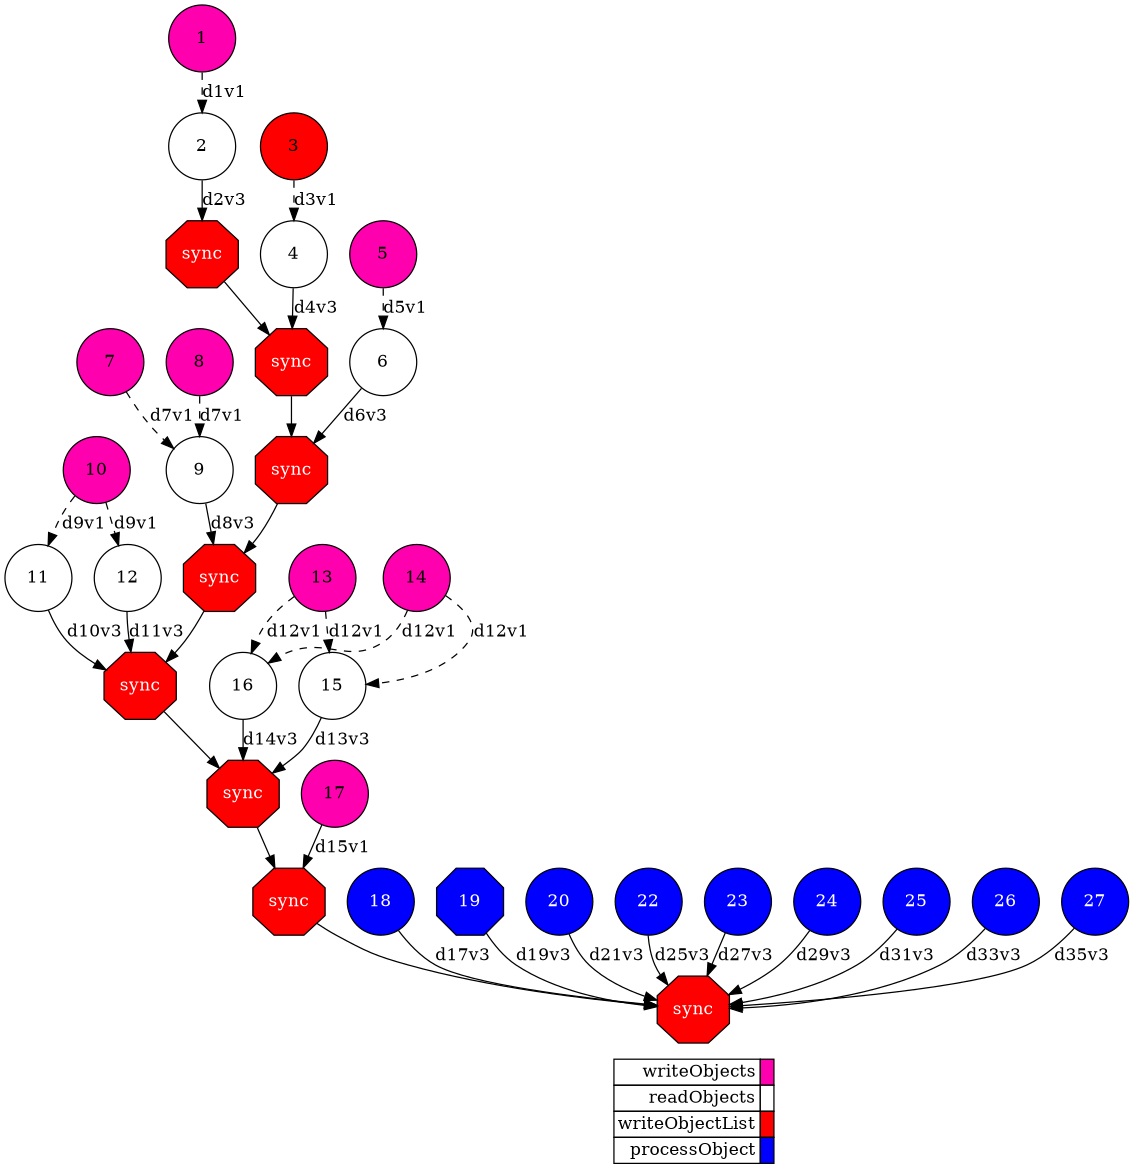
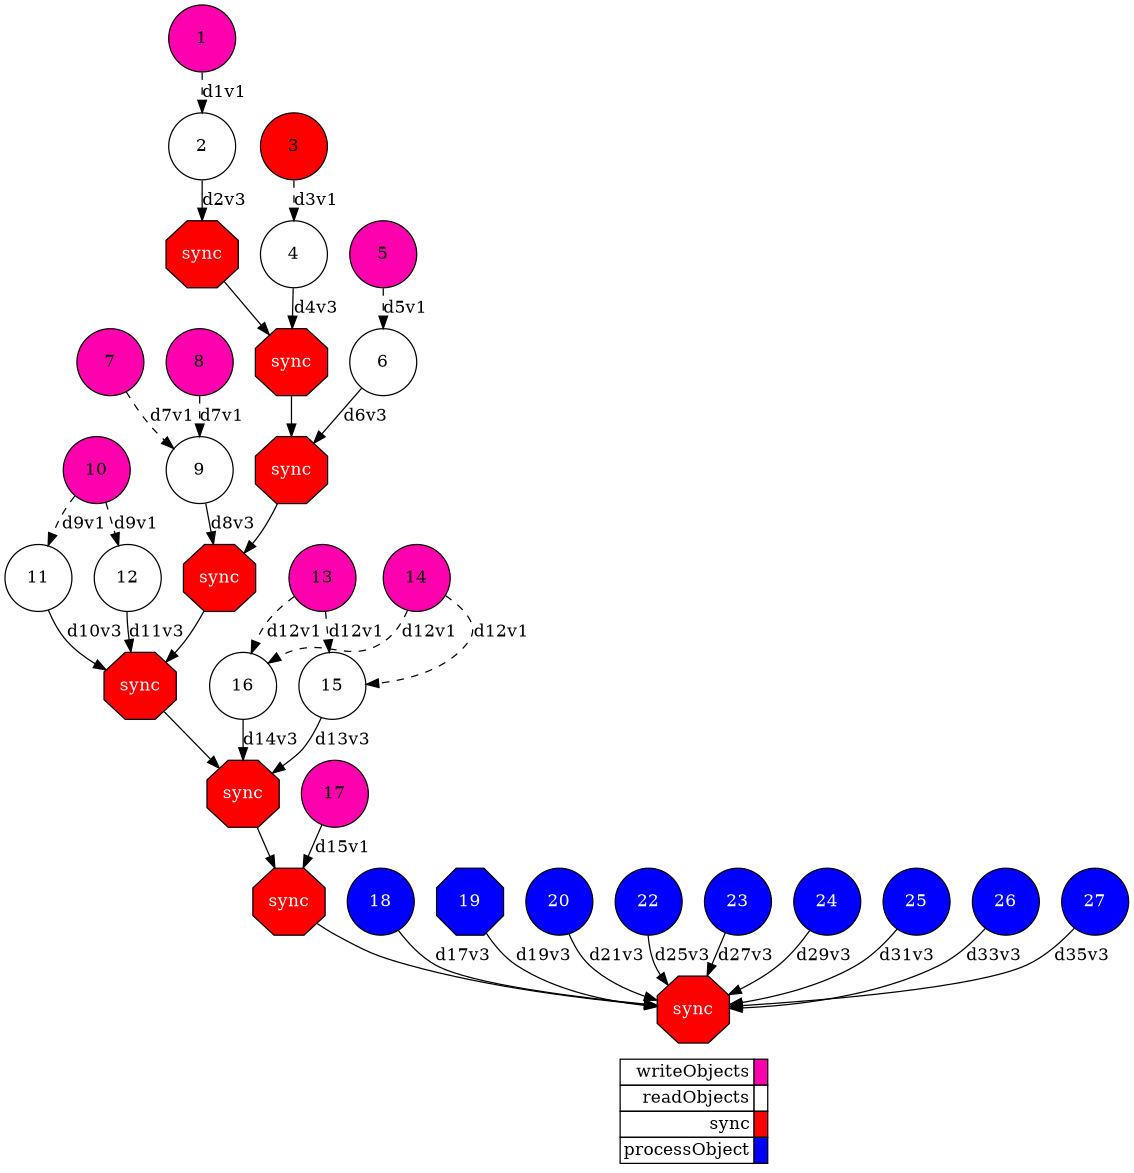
(687, 1124) -> (730, 1124)
